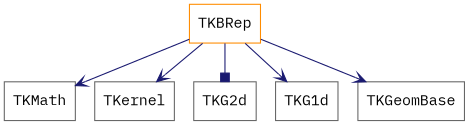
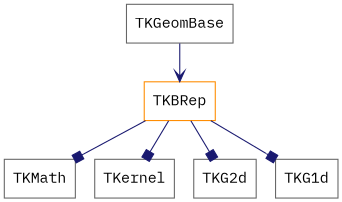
(308, 58) -> (180, 57)
(184, 59) -> (160, 135)
(262, 59) -> (238, 137)
(137, 60) -> (115, 137)
